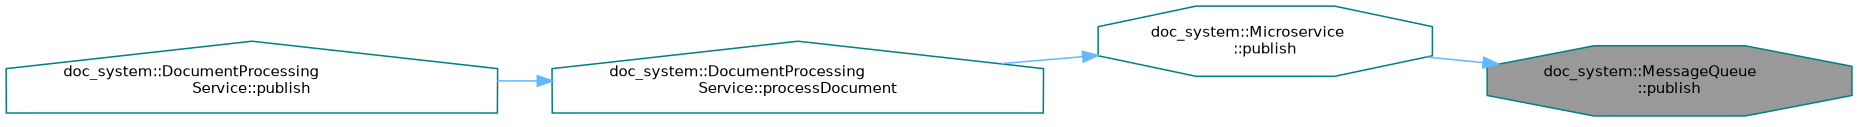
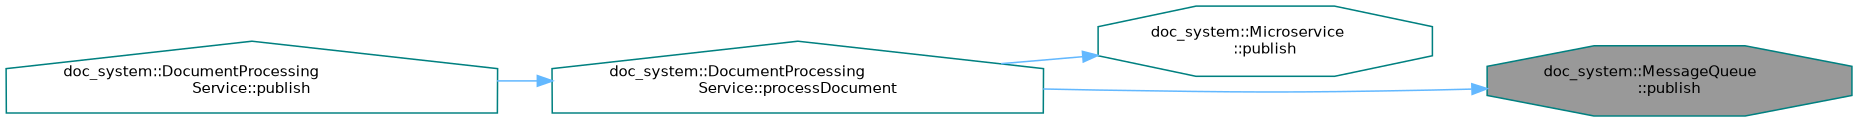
(1455, 60) -> (1257, 92)
